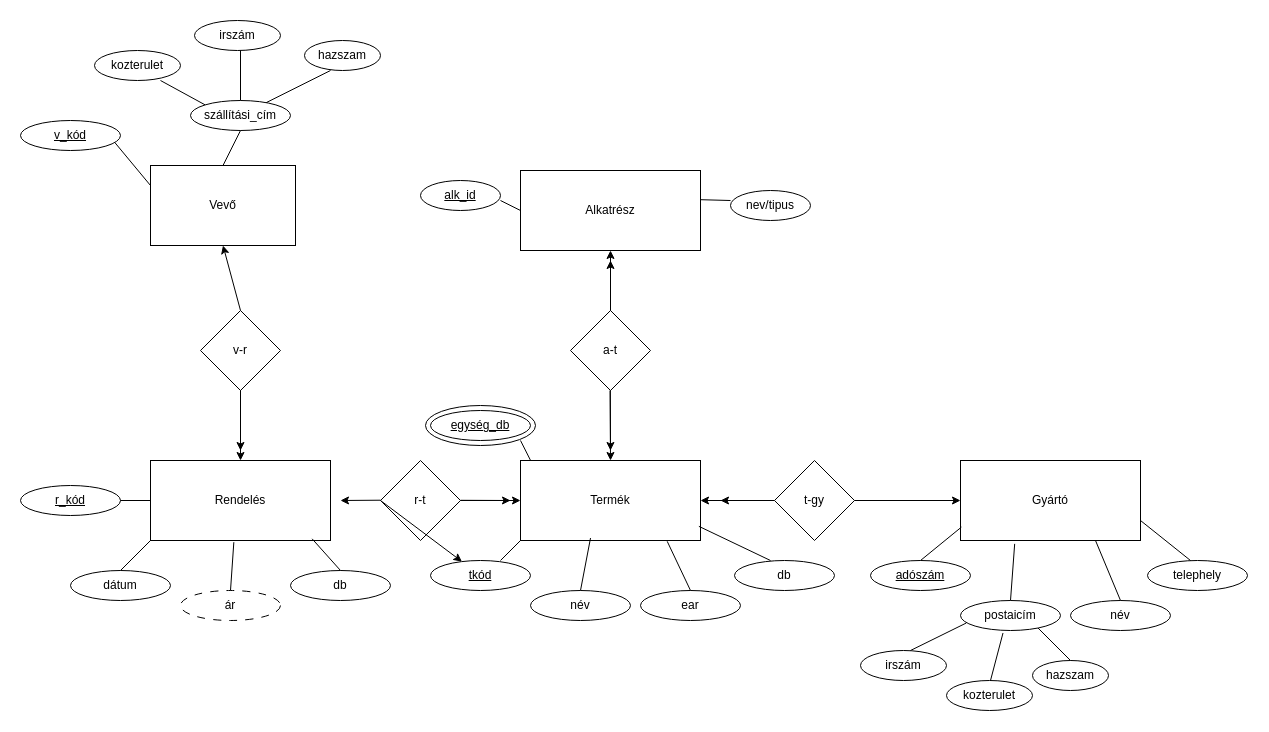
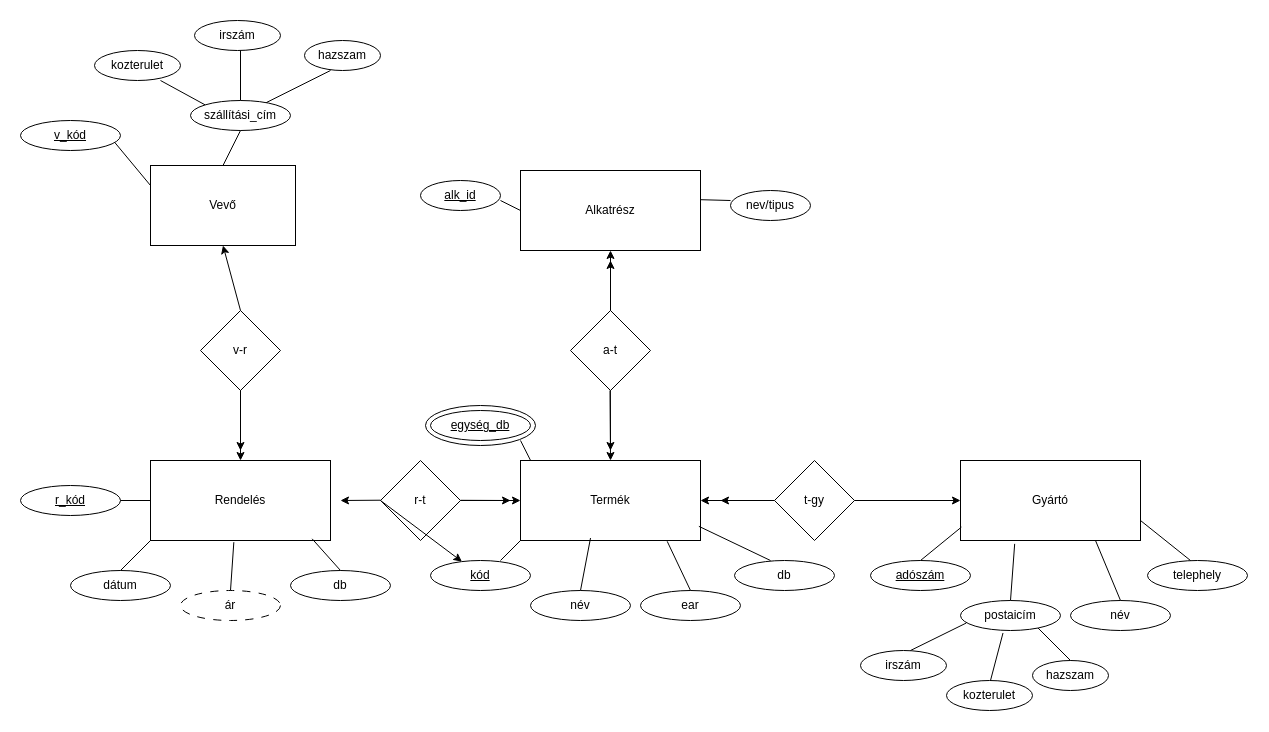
(481, 576) -> (481, 576)
